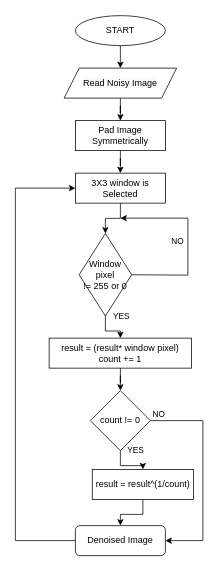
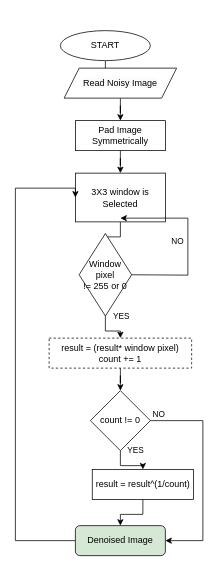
(120, 30) -> (105, 45)
(120, 188) -> (120, 197)
(120, 353) -> (120, 353)
(120, 540) -> (120, 540)
